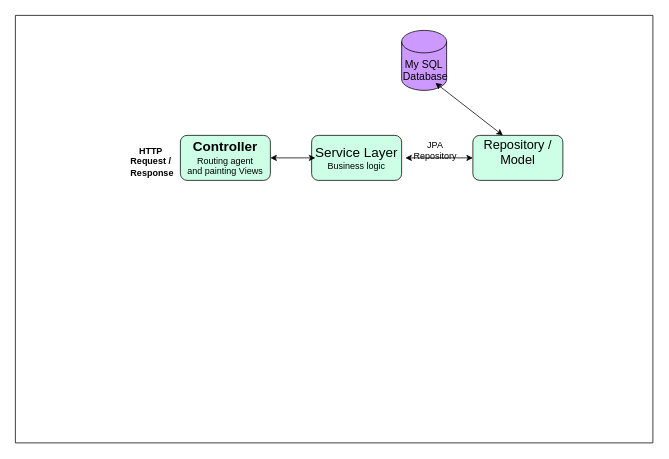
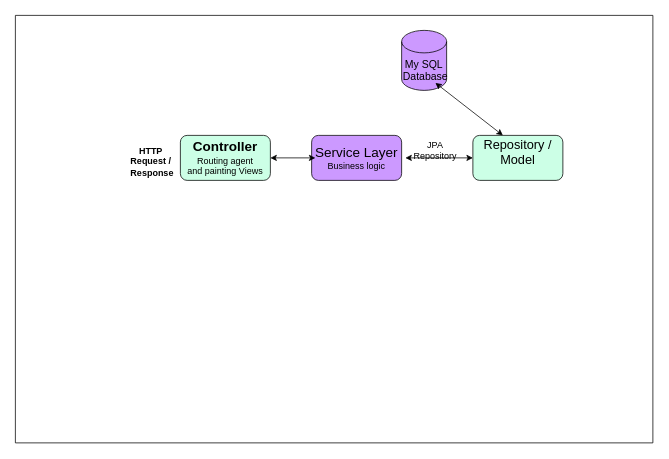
(357, 158) -> (357, 158)
